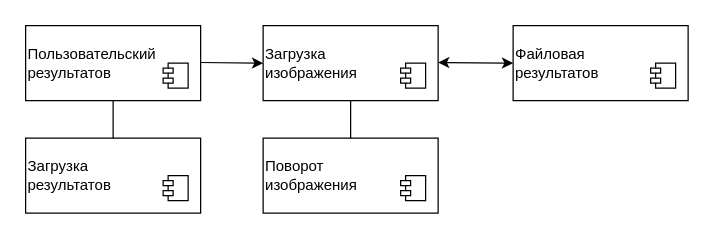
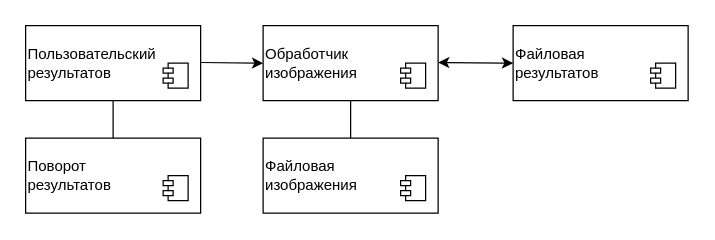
(312, 63) -> (312, 63)
(74, 176) -> (74, 176)
(312, 176) -> (312, 176)
